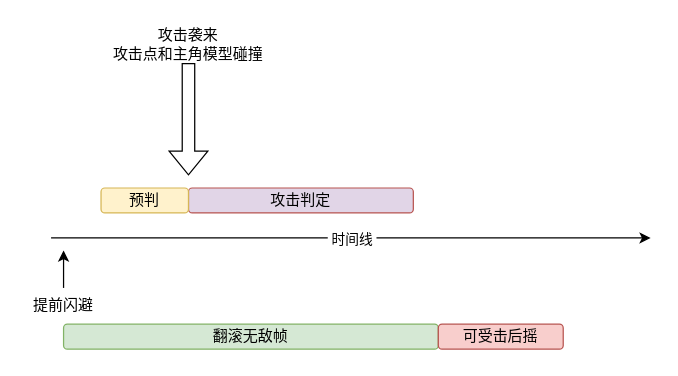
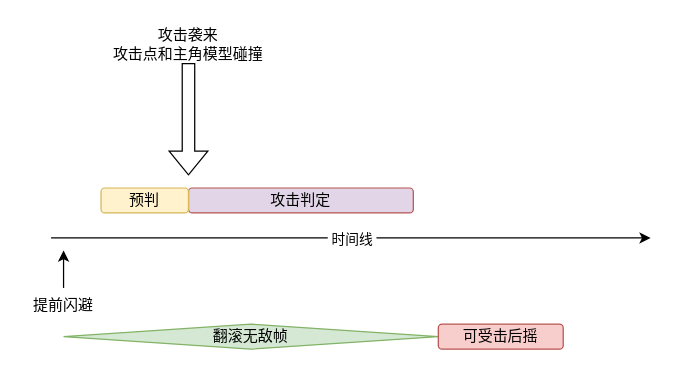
(251, 337) -> (251, 337)
